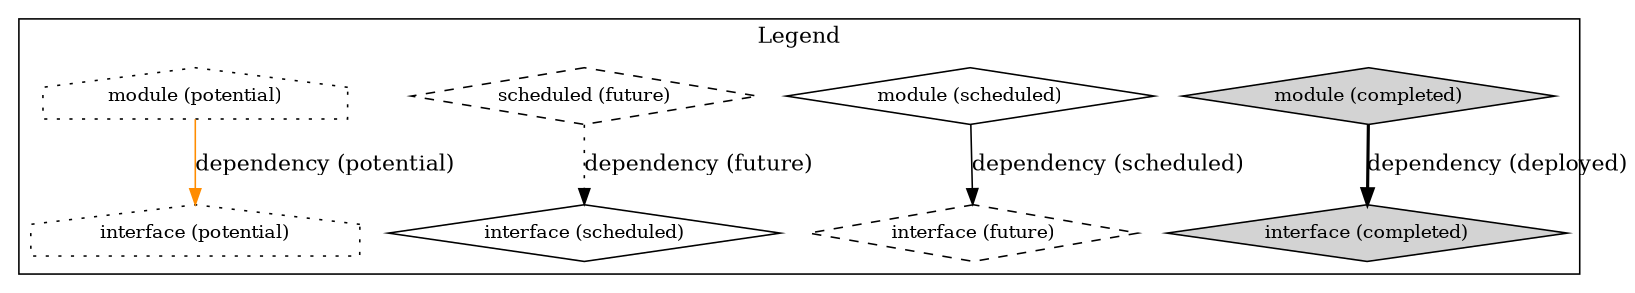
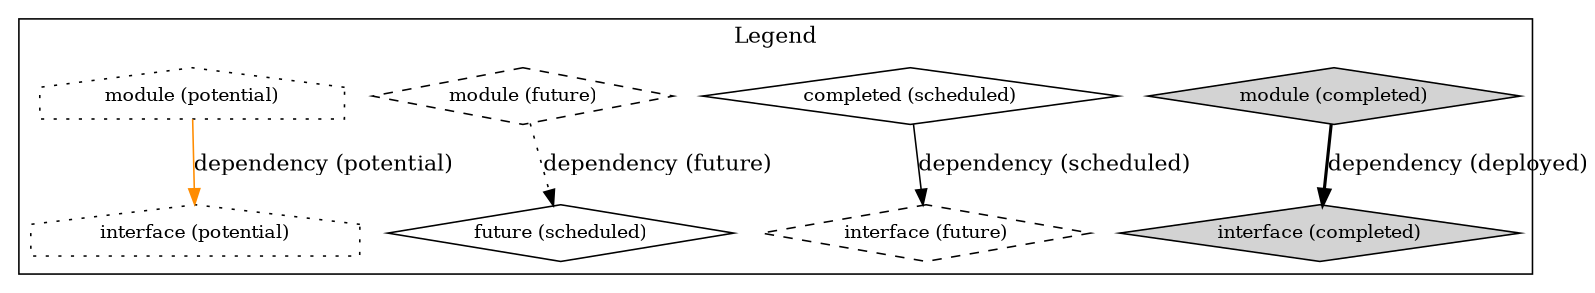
(584, 96) -> (523, 96)
(970, 96) -> (910, 96)
(584, 233) -> (561, 233)
